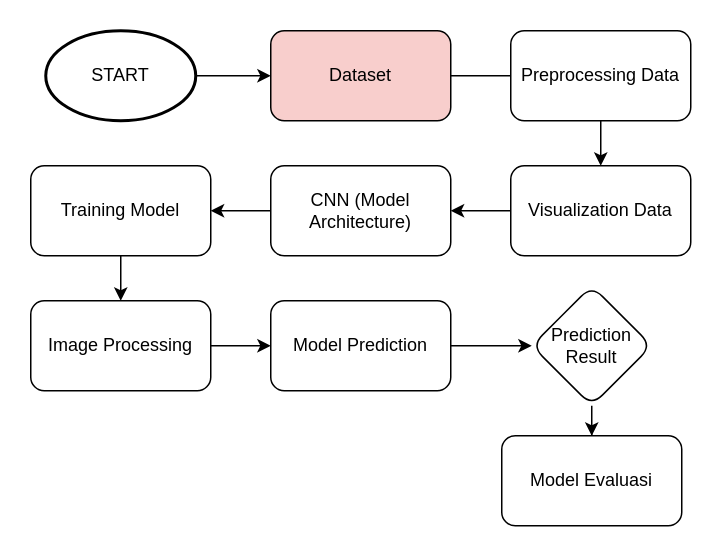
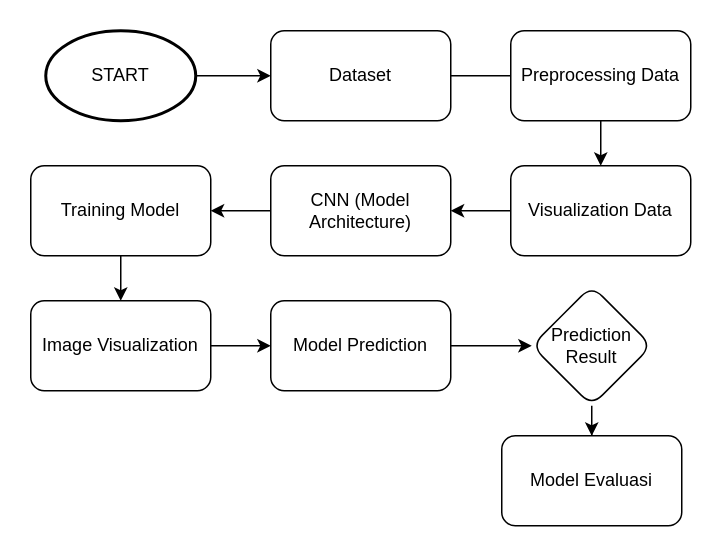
(361, 76) -> (361, 76)
(121, 346) -> (121, 346)
